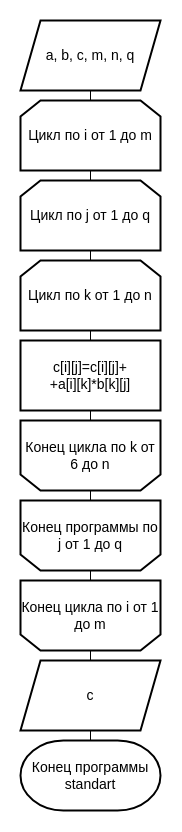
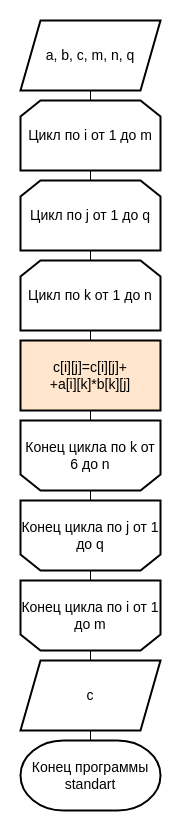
(91, 376) -> (91, 376)
(91, 536) -> (91, 536)
